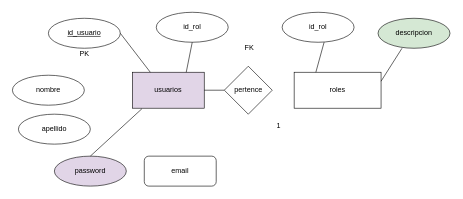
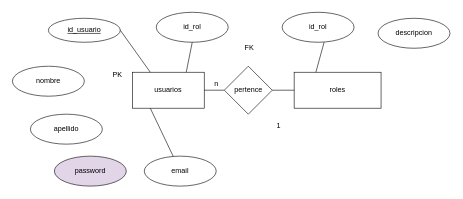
(84, 33) -> (84, 30)
(414, 33) -> (414, 33)
(84, 54) -> (117, 75)
(392, 65) -> none
none -> (216, 84)
(48, 90) -> (48, 81)
(168, 90) -> (168, 90)
none -> (283, 90)
(54, 129) -> (66, 129)
none -> (162, 132)
(116, 133) -> none
(180, 171) -> (180, 171)
